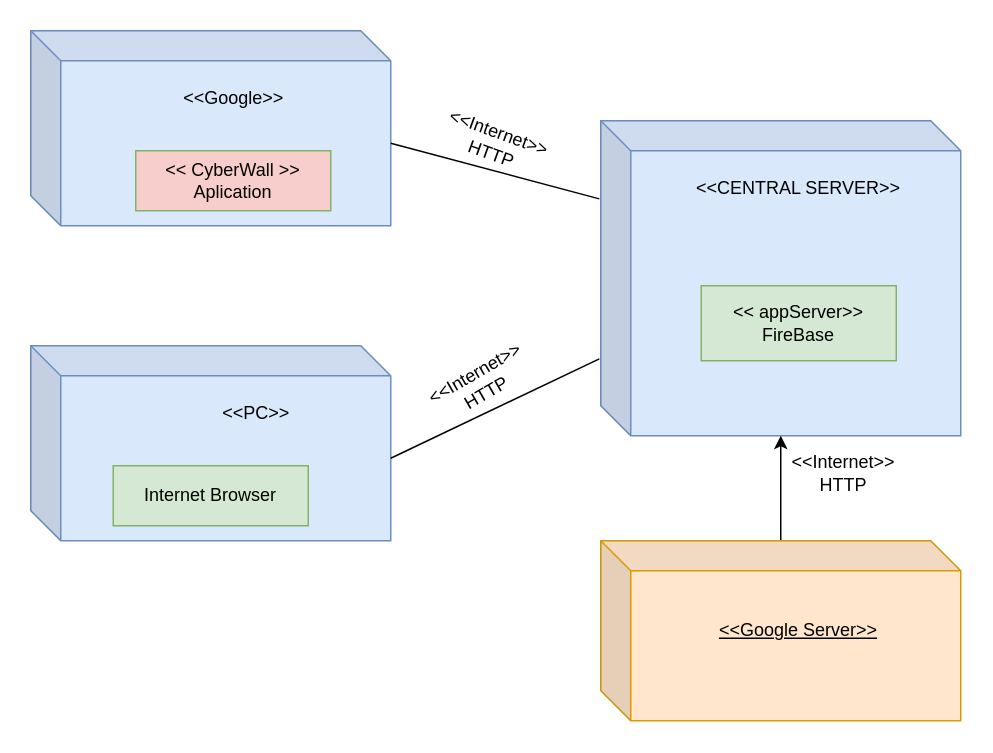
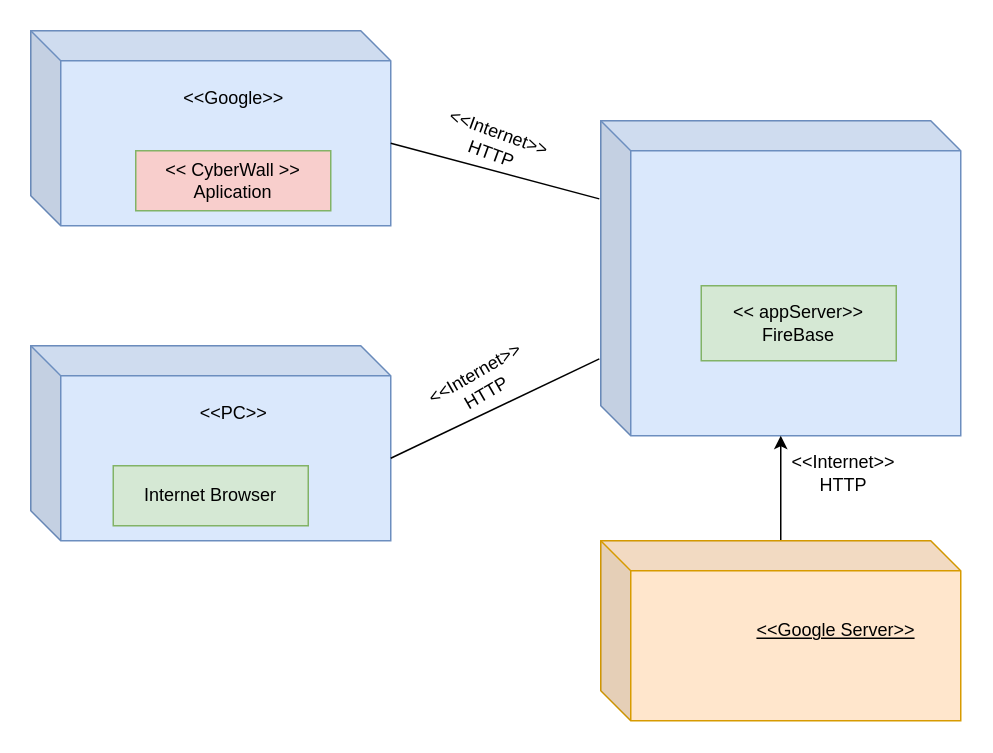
(799, 188) -> none
(257, 413) -> (234, 413)
(799, 631) -> (836, 631)
